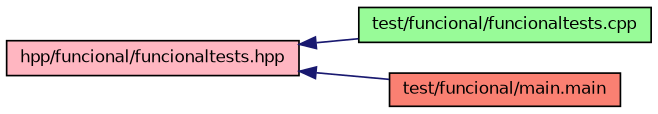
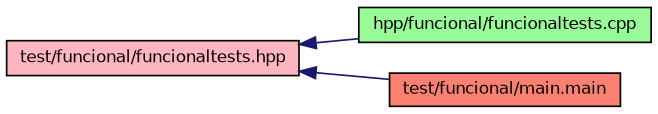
(505, 25) -> (505, 25)
(153, 58) -> (153, 58)
